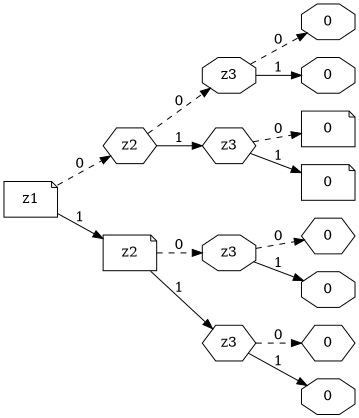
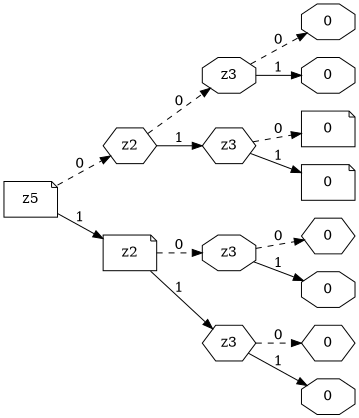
(31, 199) -> (31, 199)
